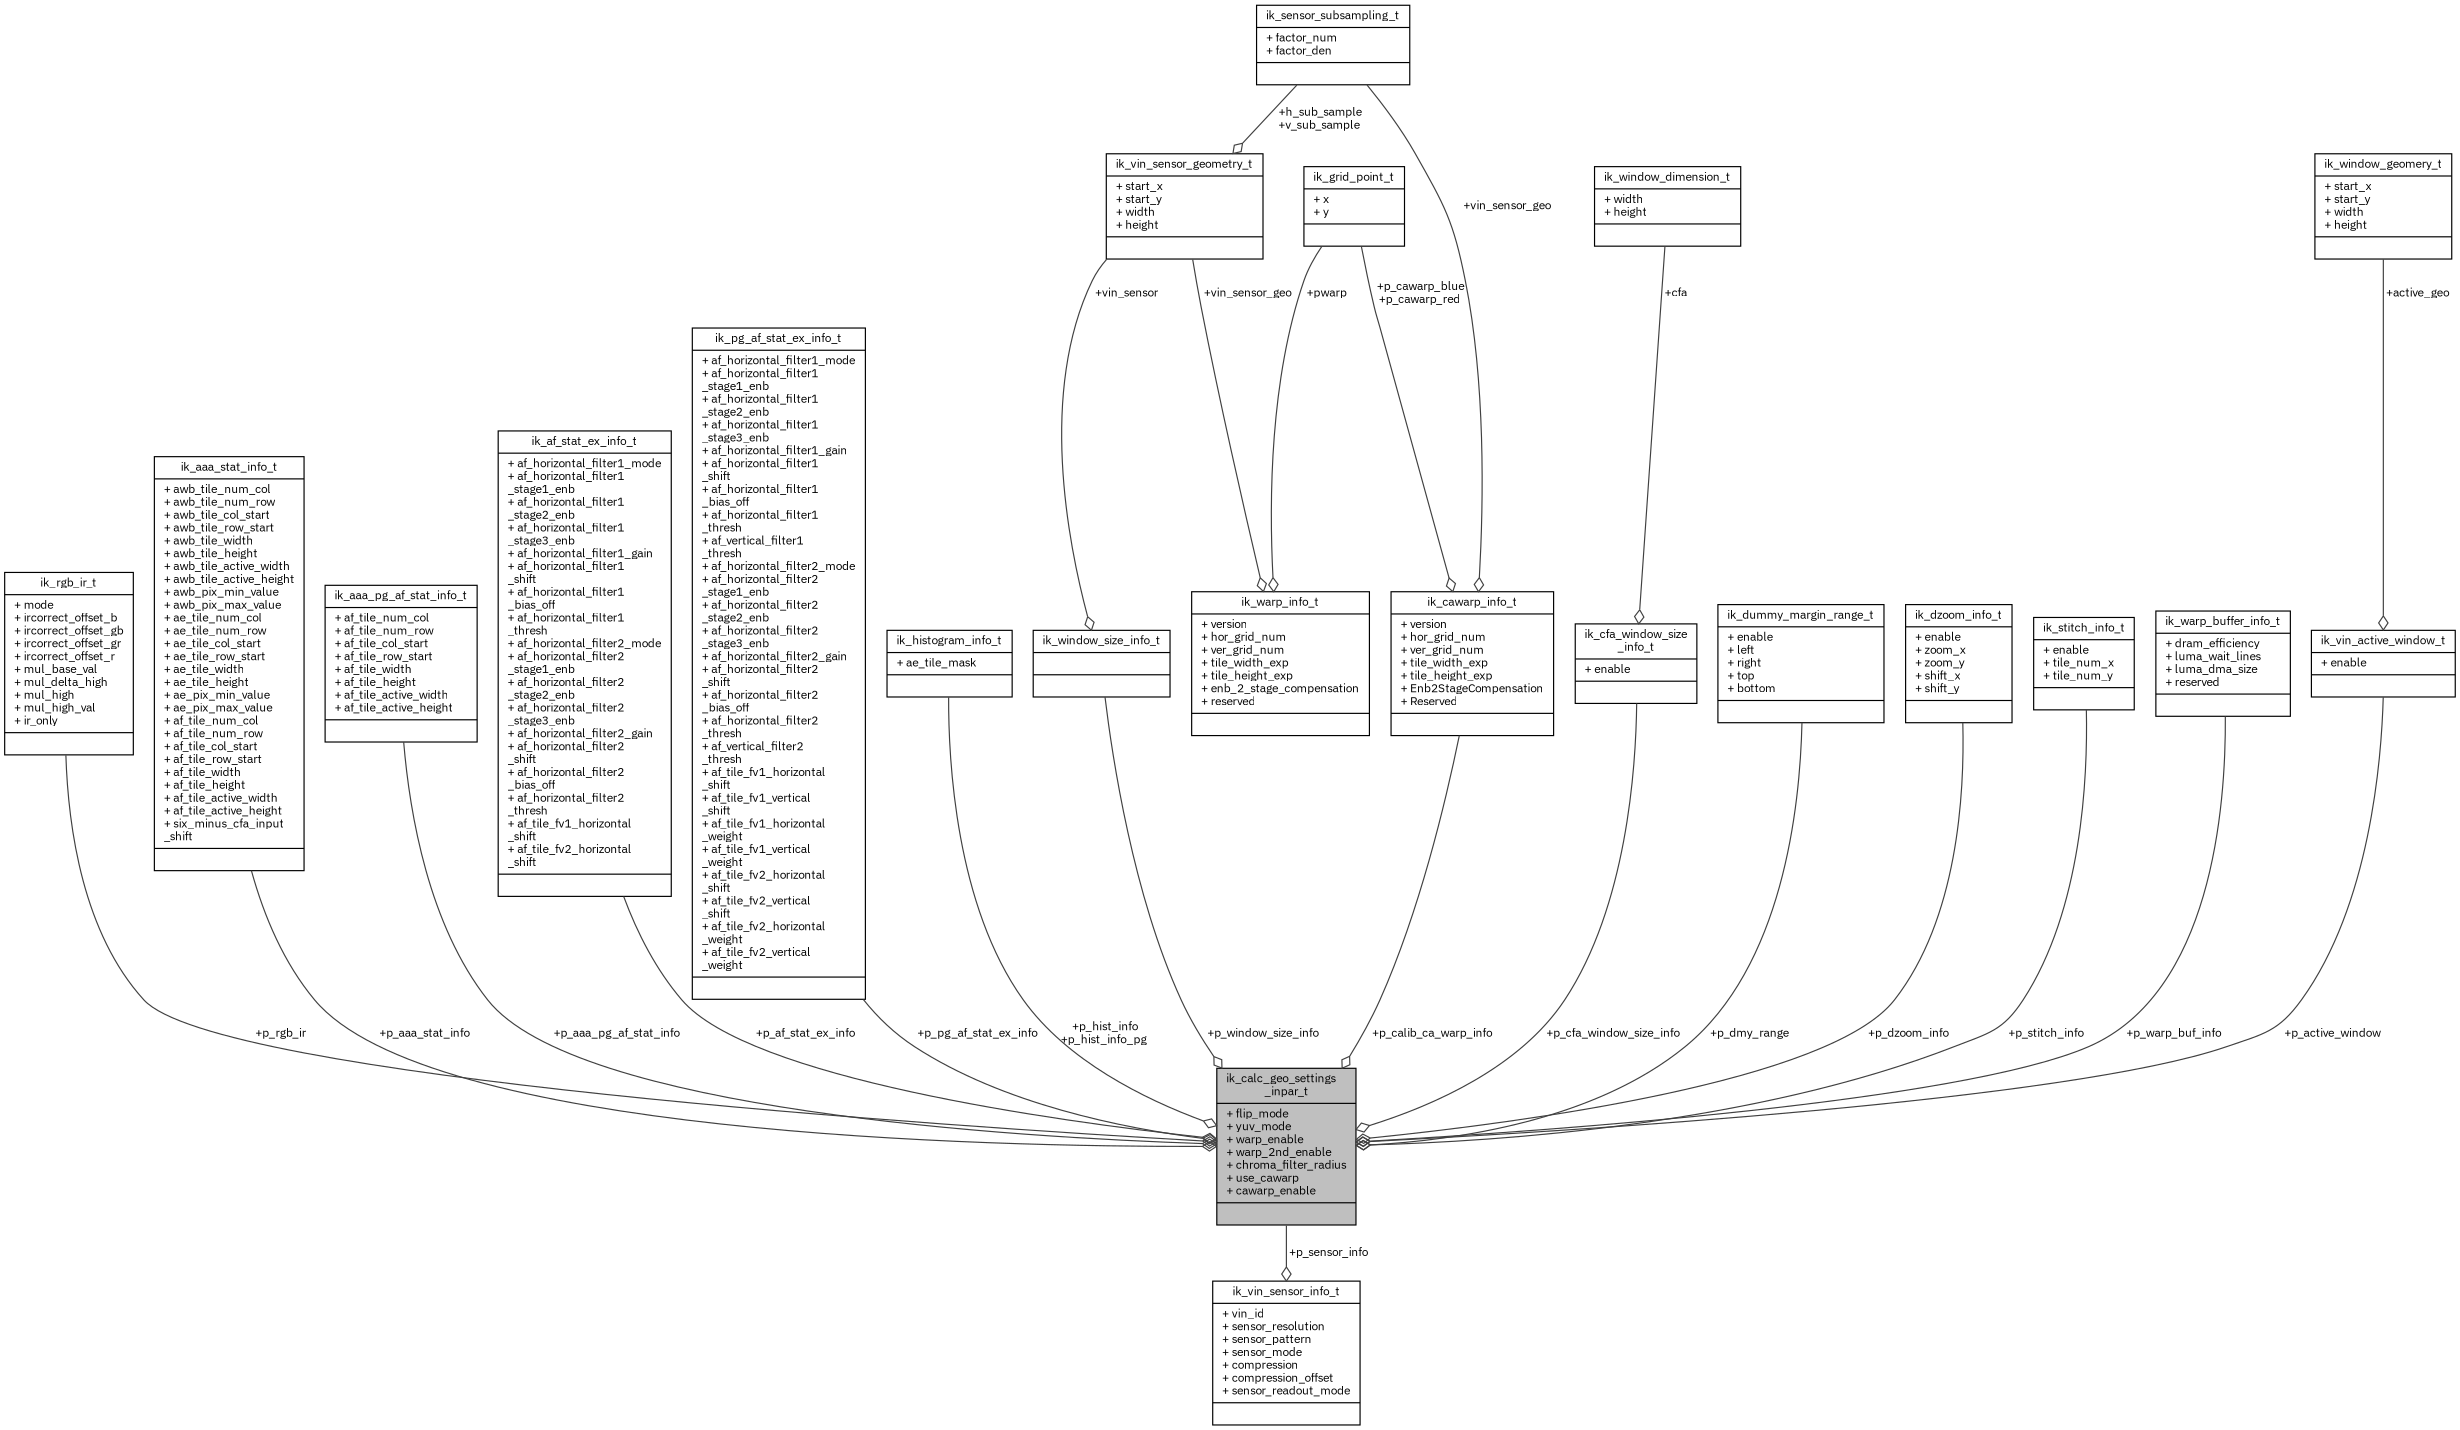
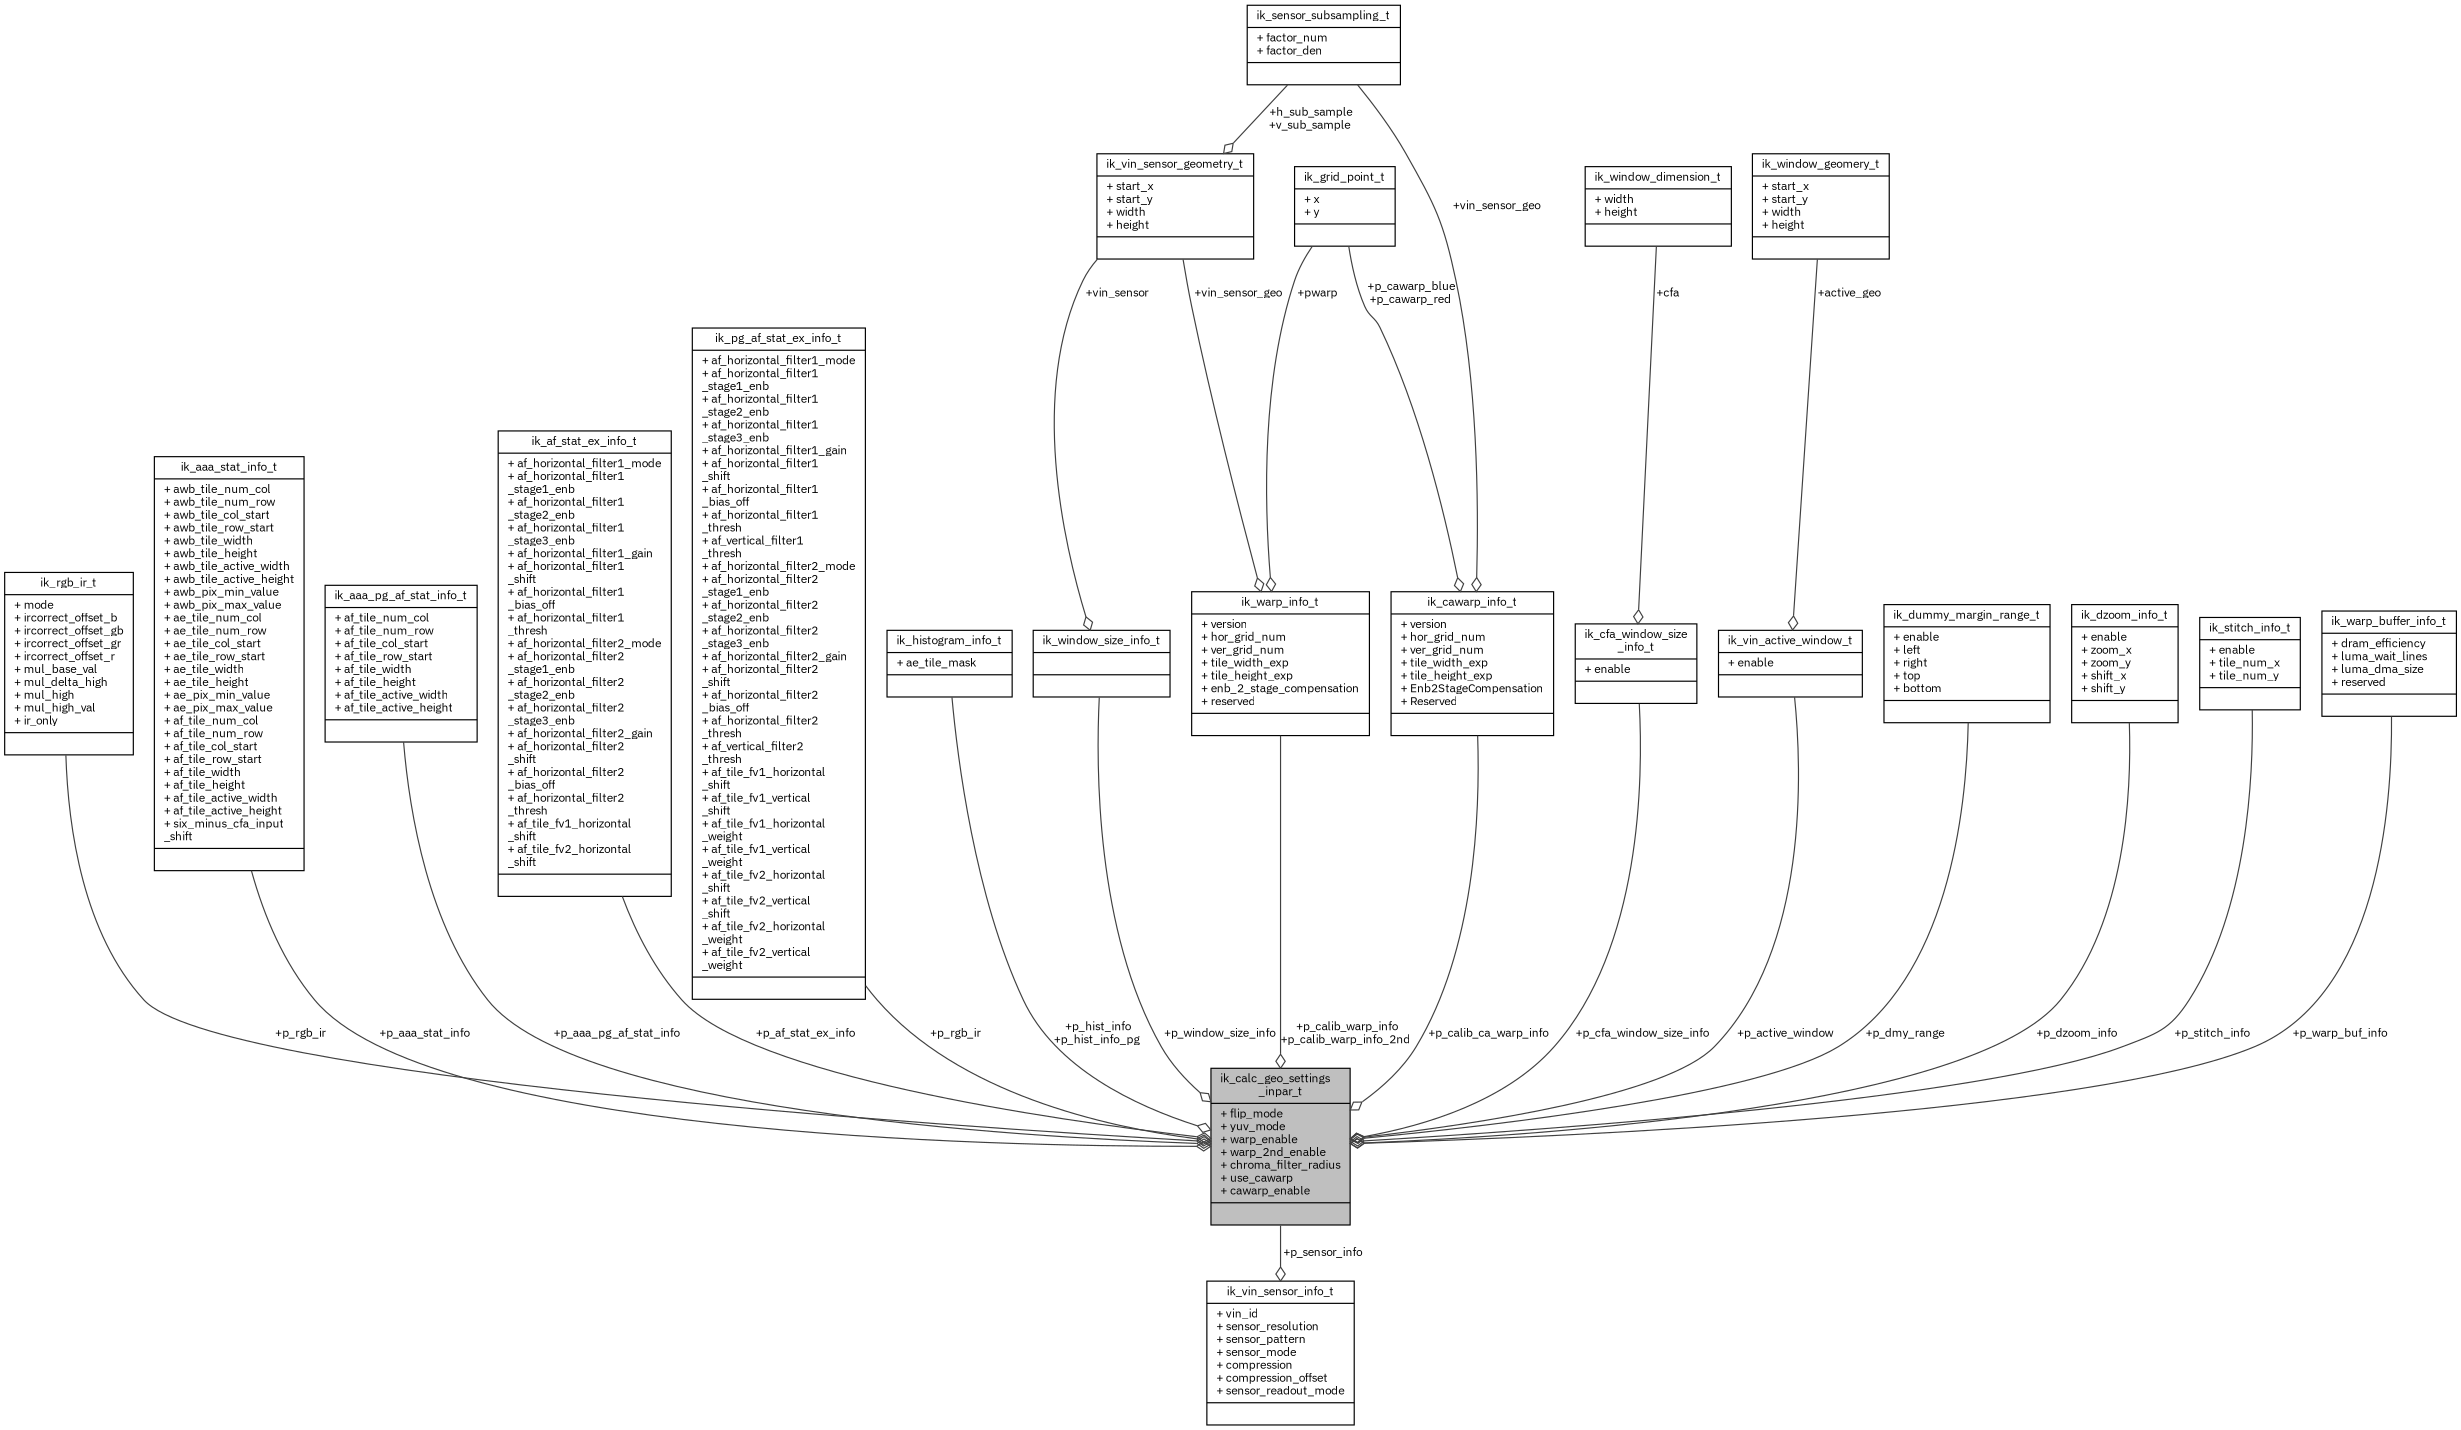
none -> (1281, 895)
(976, 1034) -> (954, 1034)
